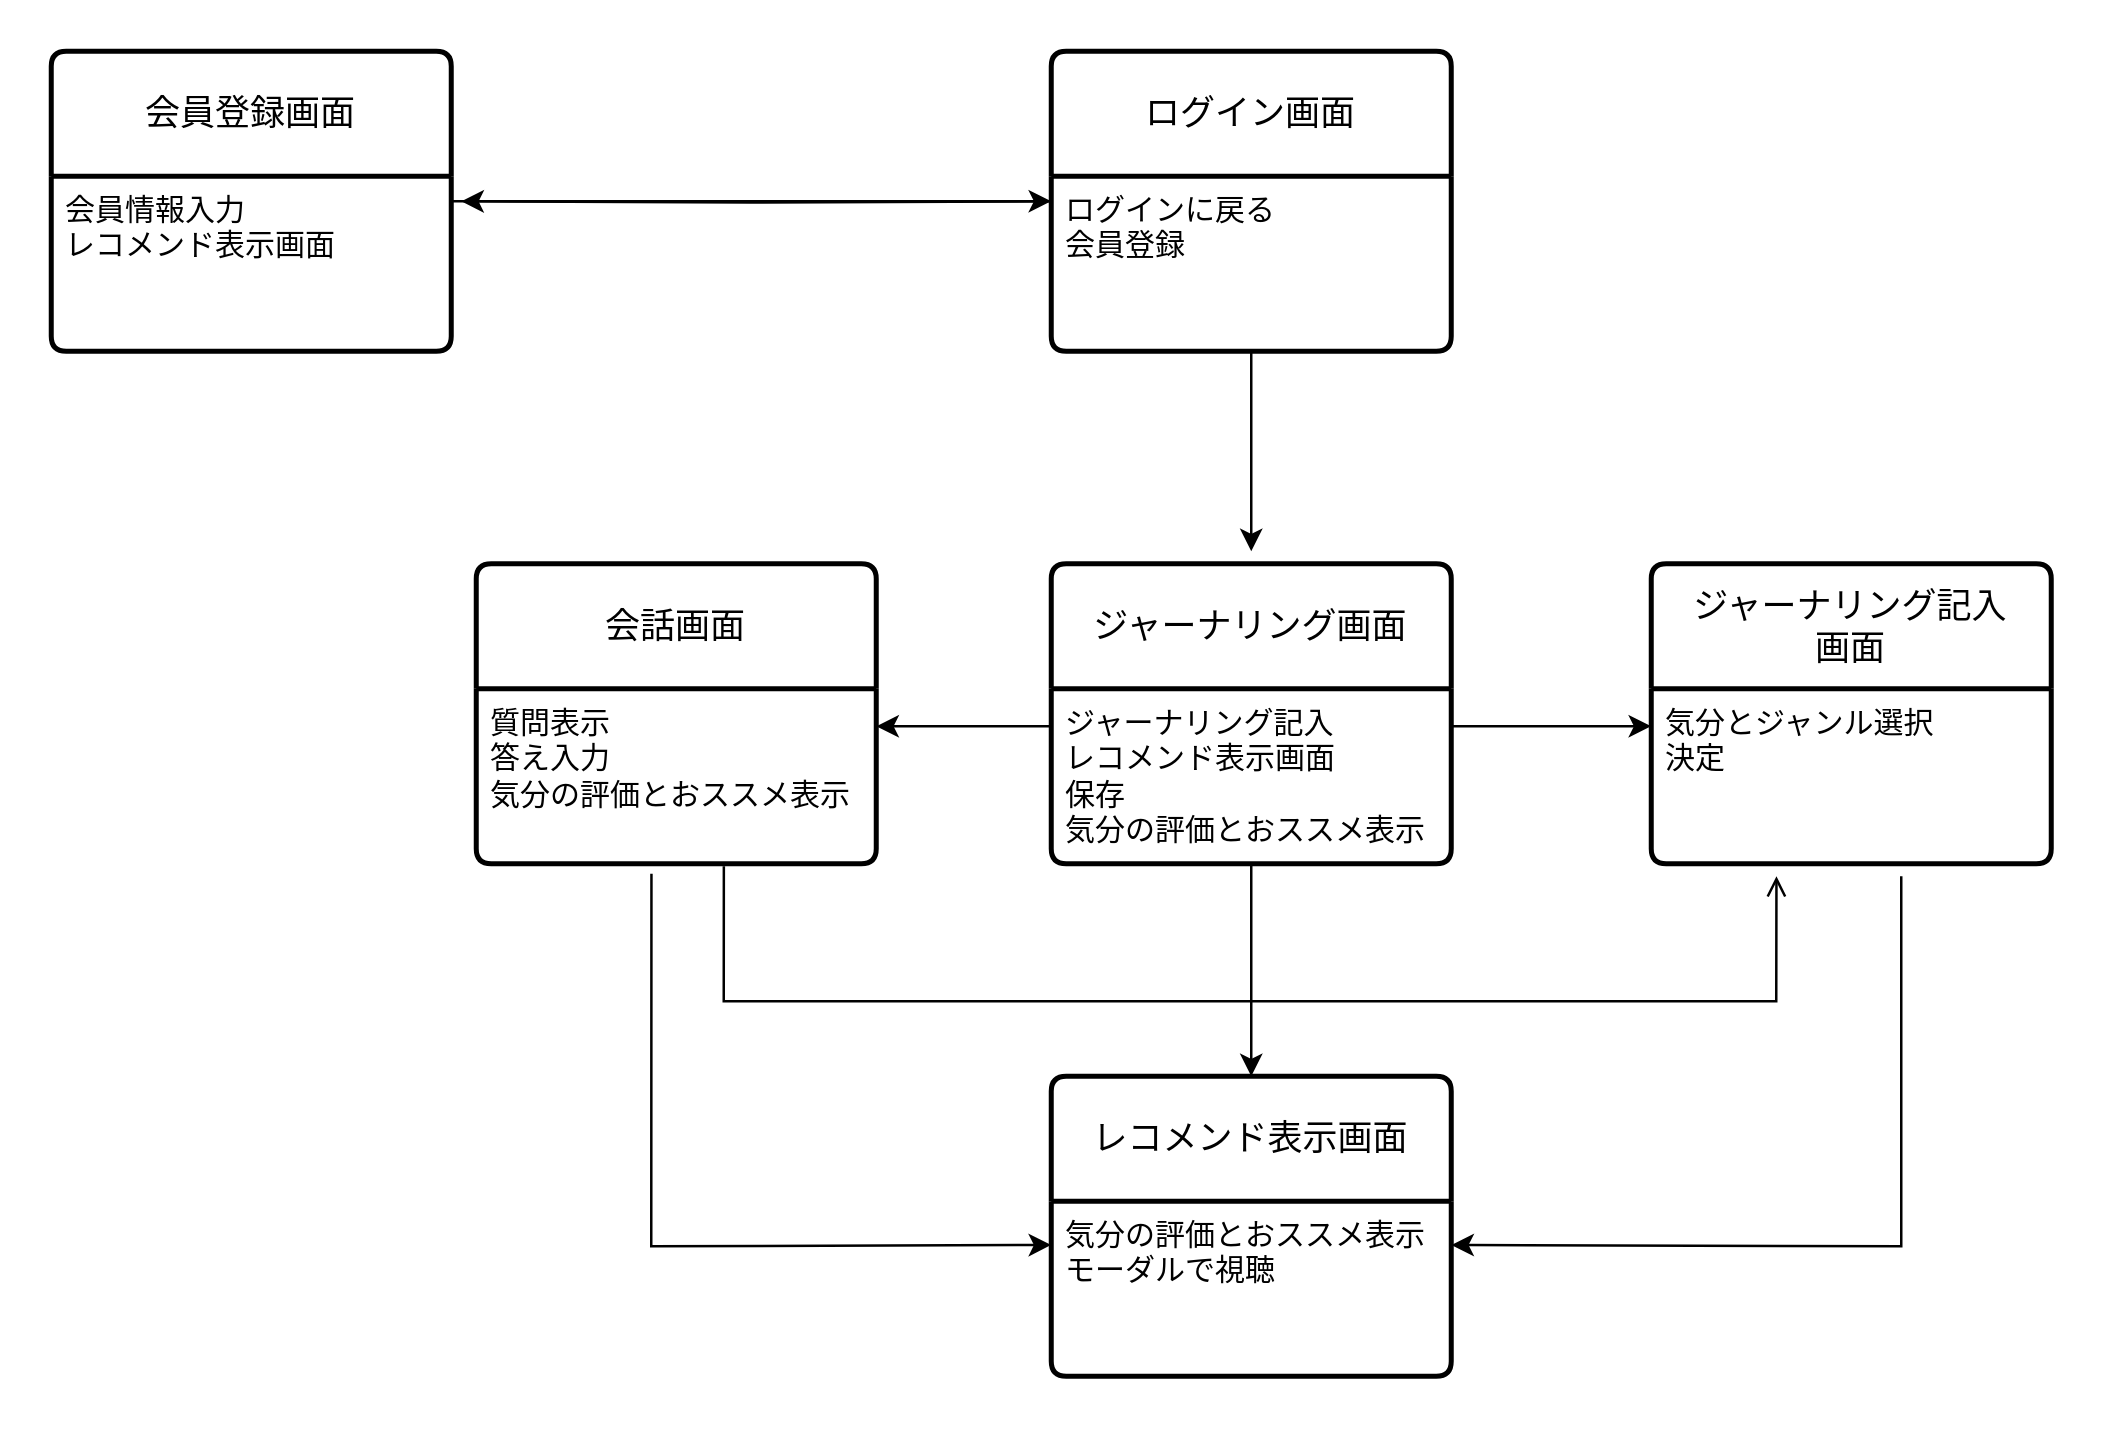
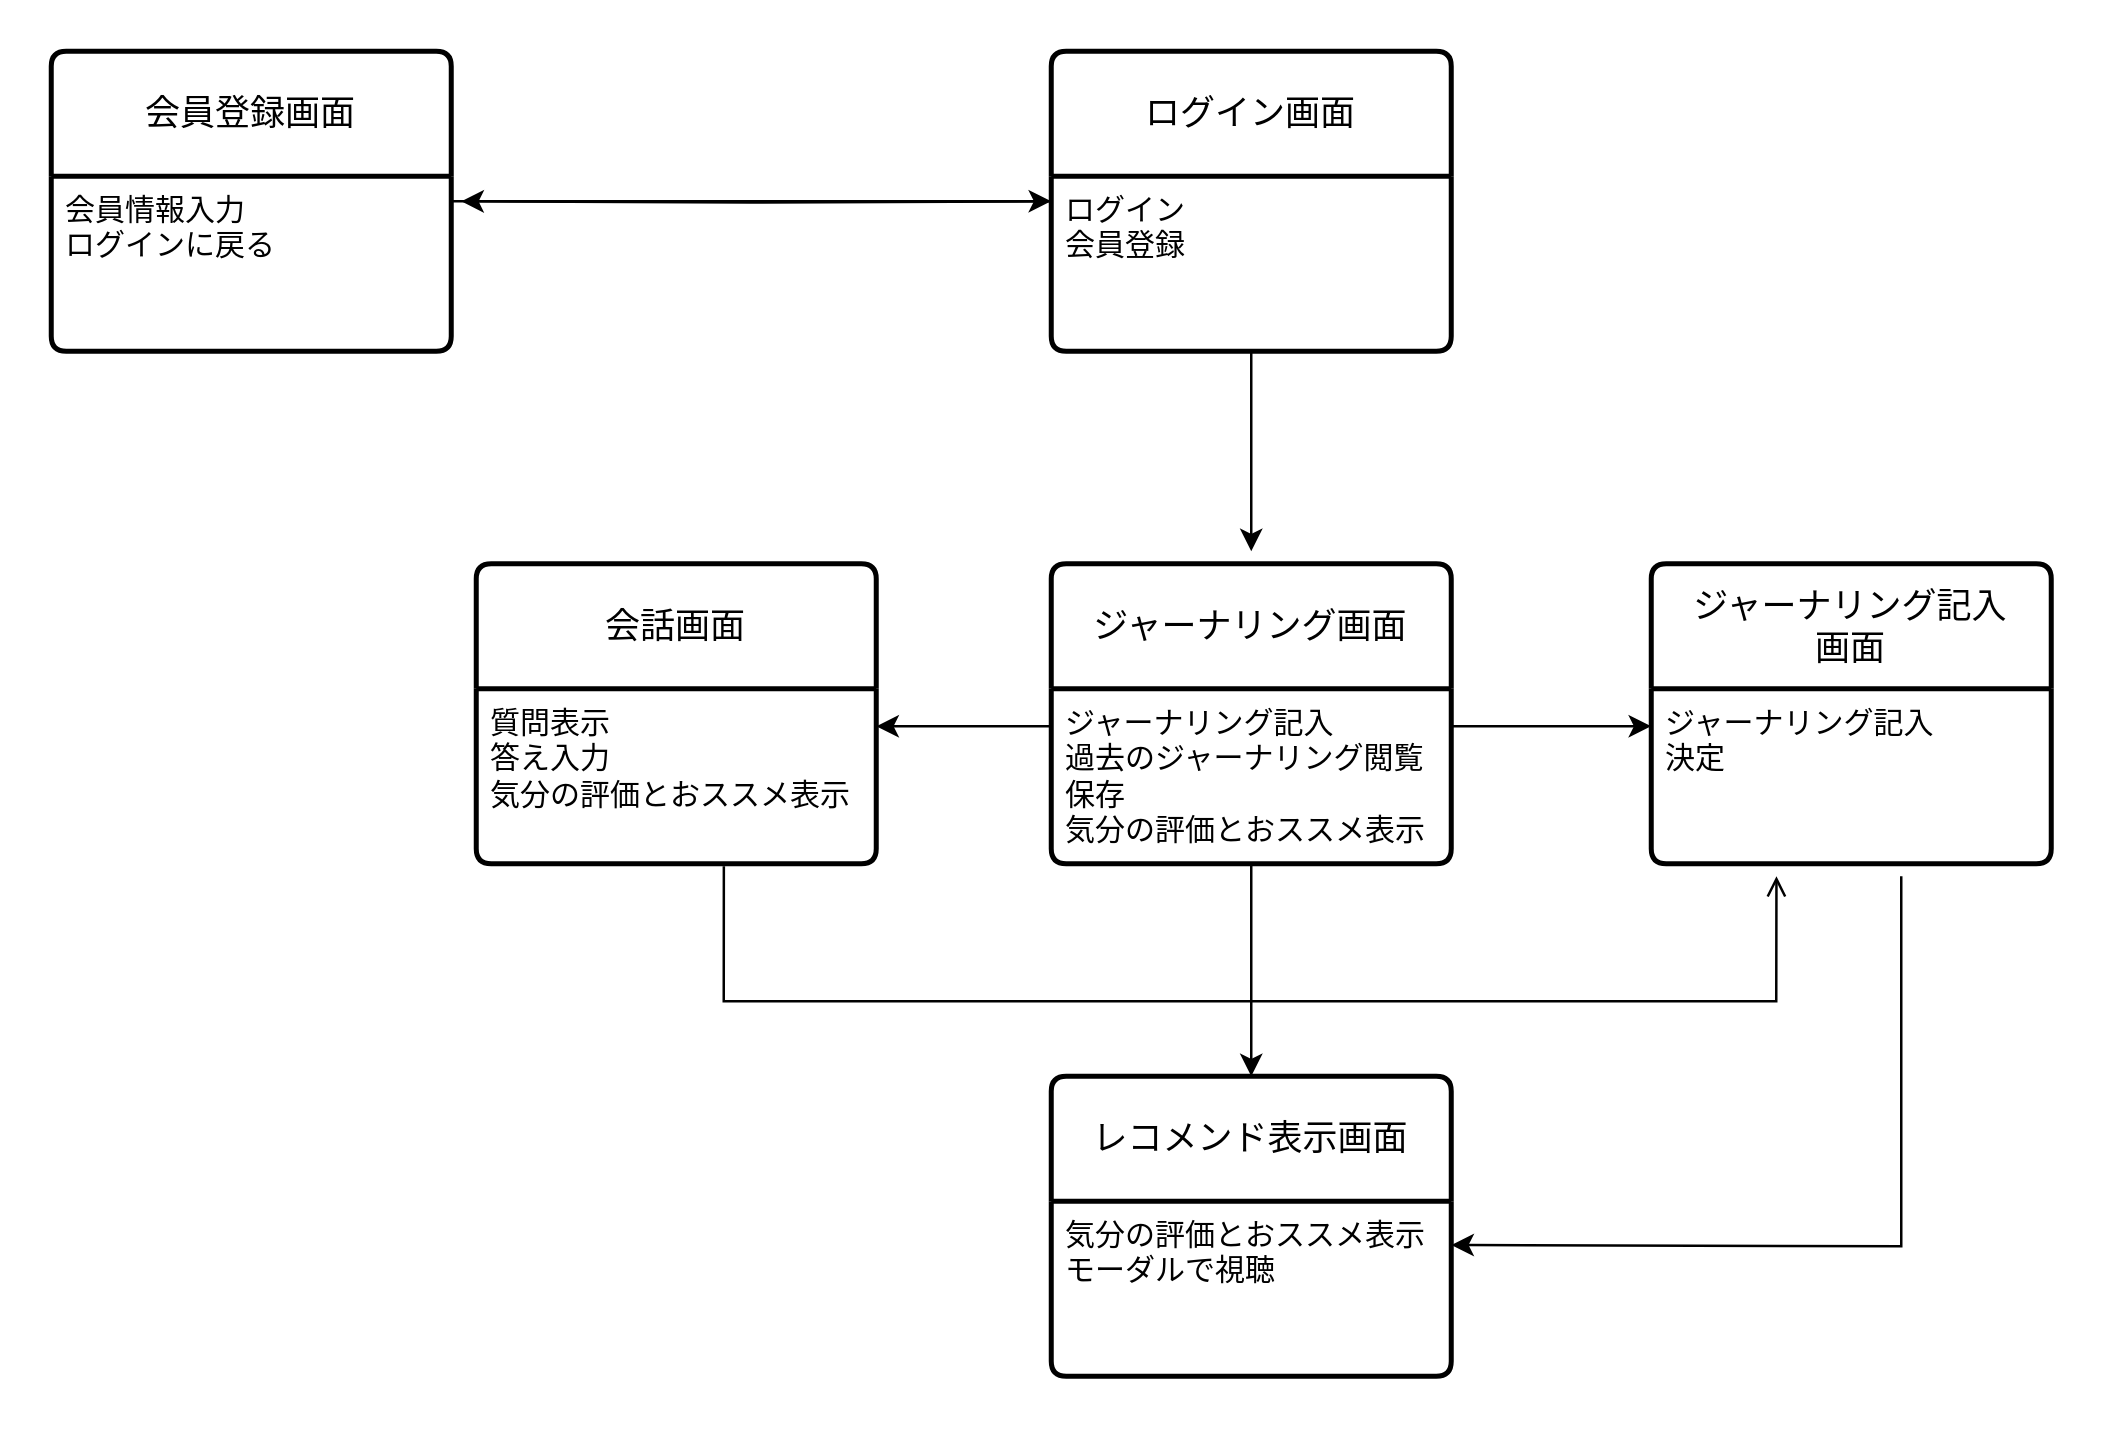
(201, 230) -> (171, 230)
(1171, 230) -> (1126, 230)
(1801, 742) -> (1801, 742)
(1246, 778) -> (1246, 778)
(657, 1246) -> none
